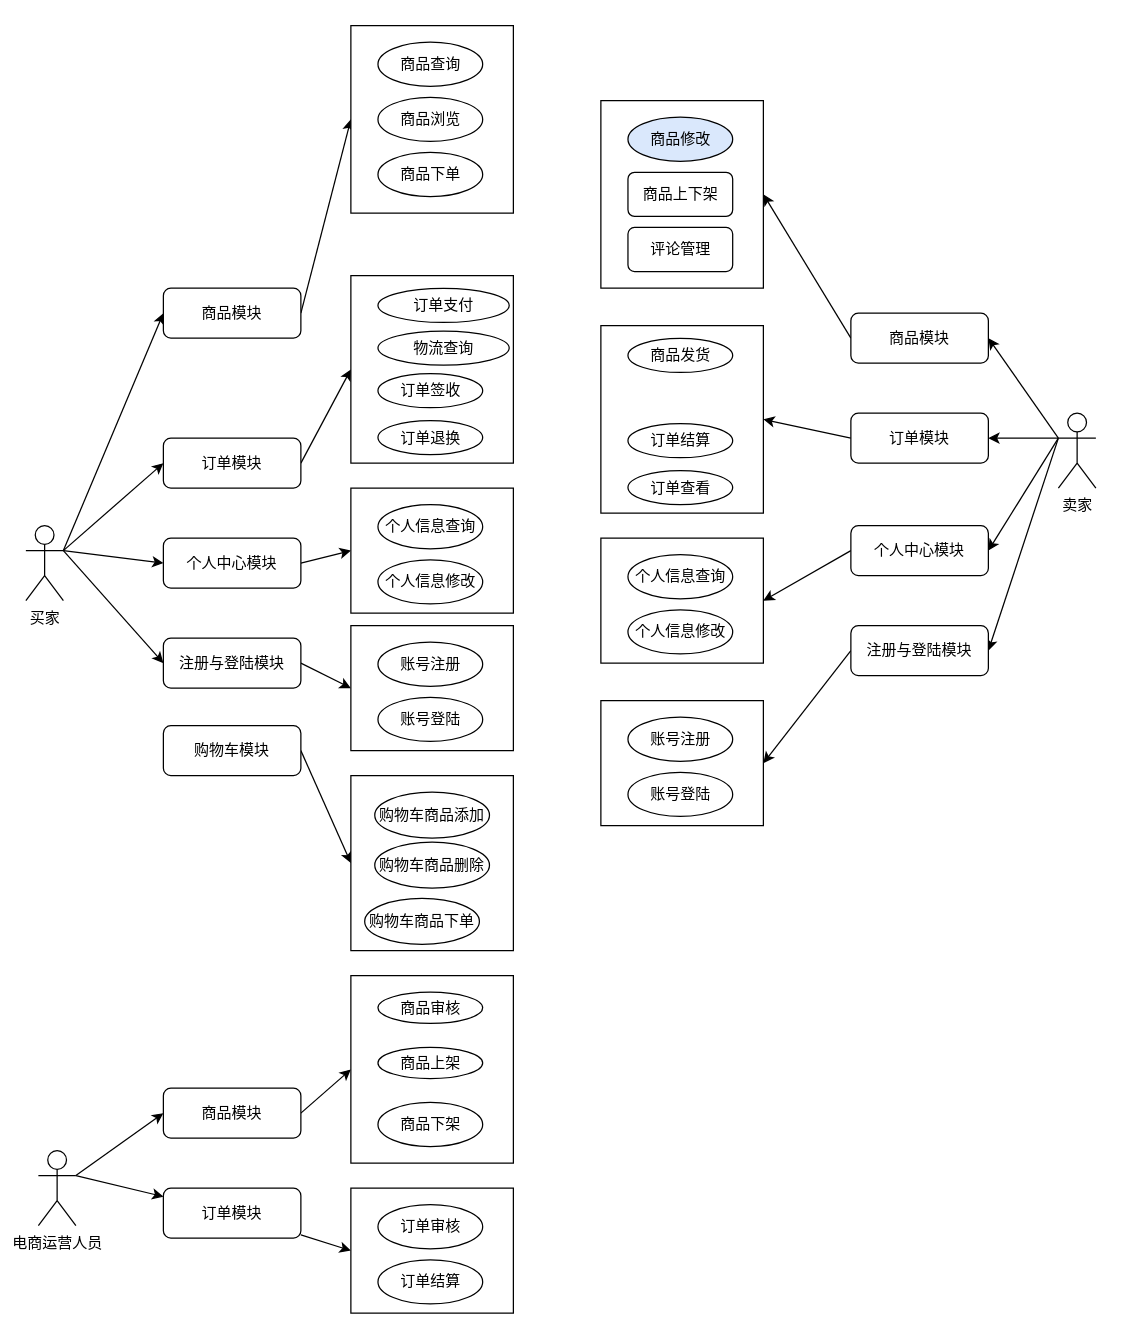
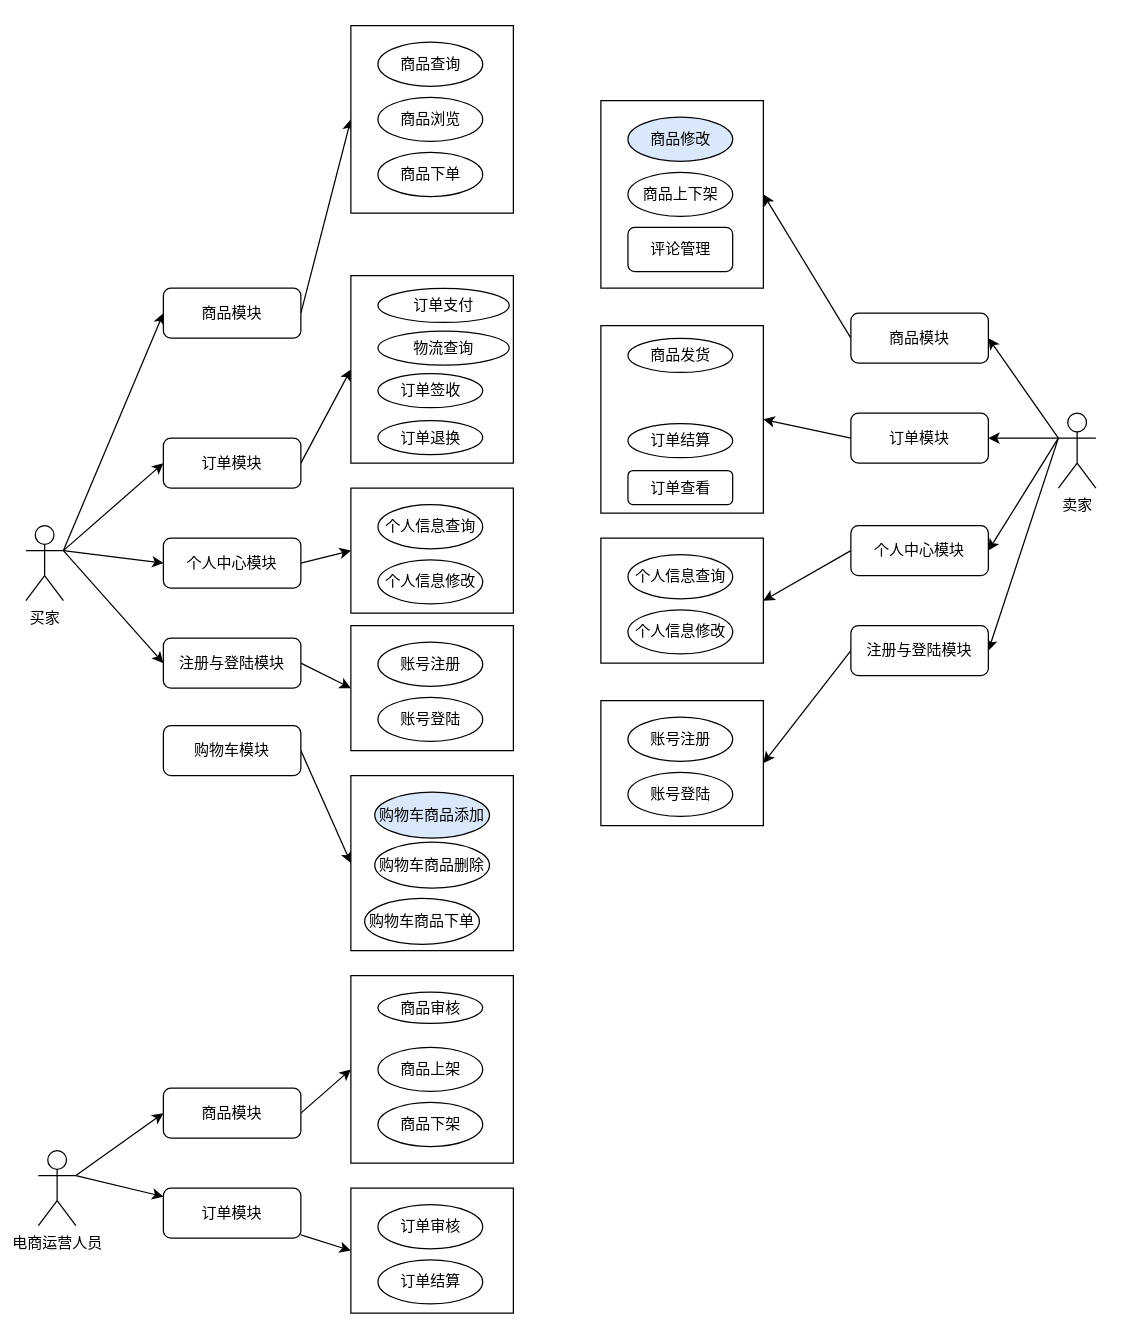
(680, 194) -> (680, 194)
(680, 488) -> (680, 488)
(432, 815) -> (432, 815)
(430, 1063) -> (430, 1069)
